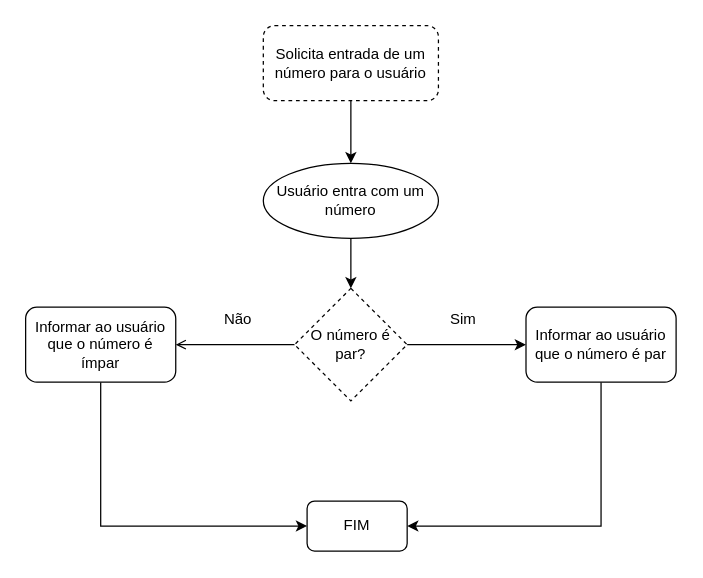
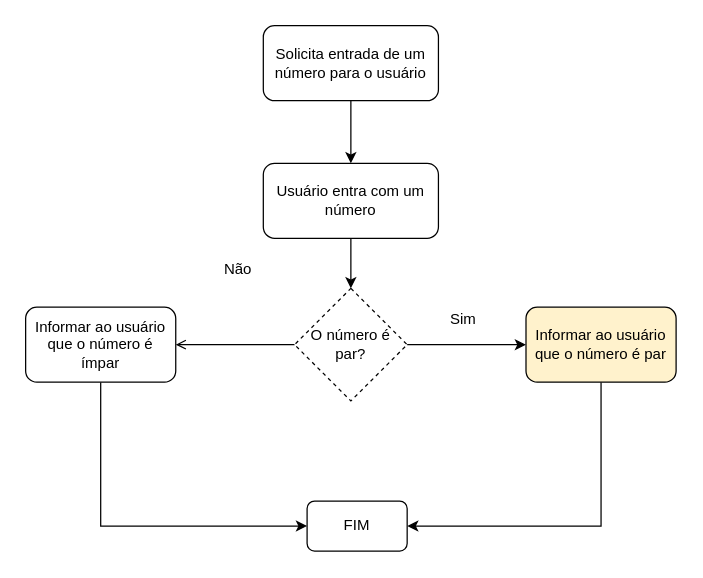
(351, 63) -> (351, 63)
(351, 201) -> (351, 201)
(238, 319) -> (238, 269)
(601, 344) -> (601, 344)
